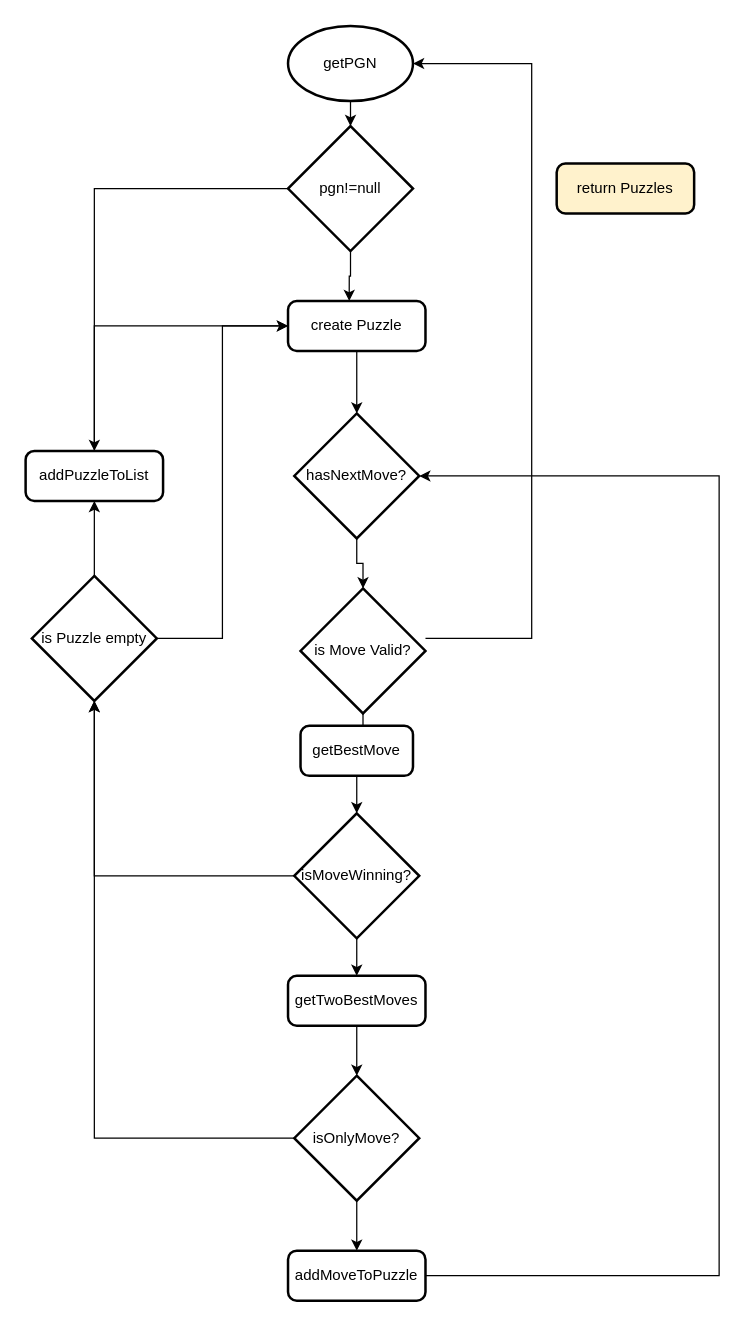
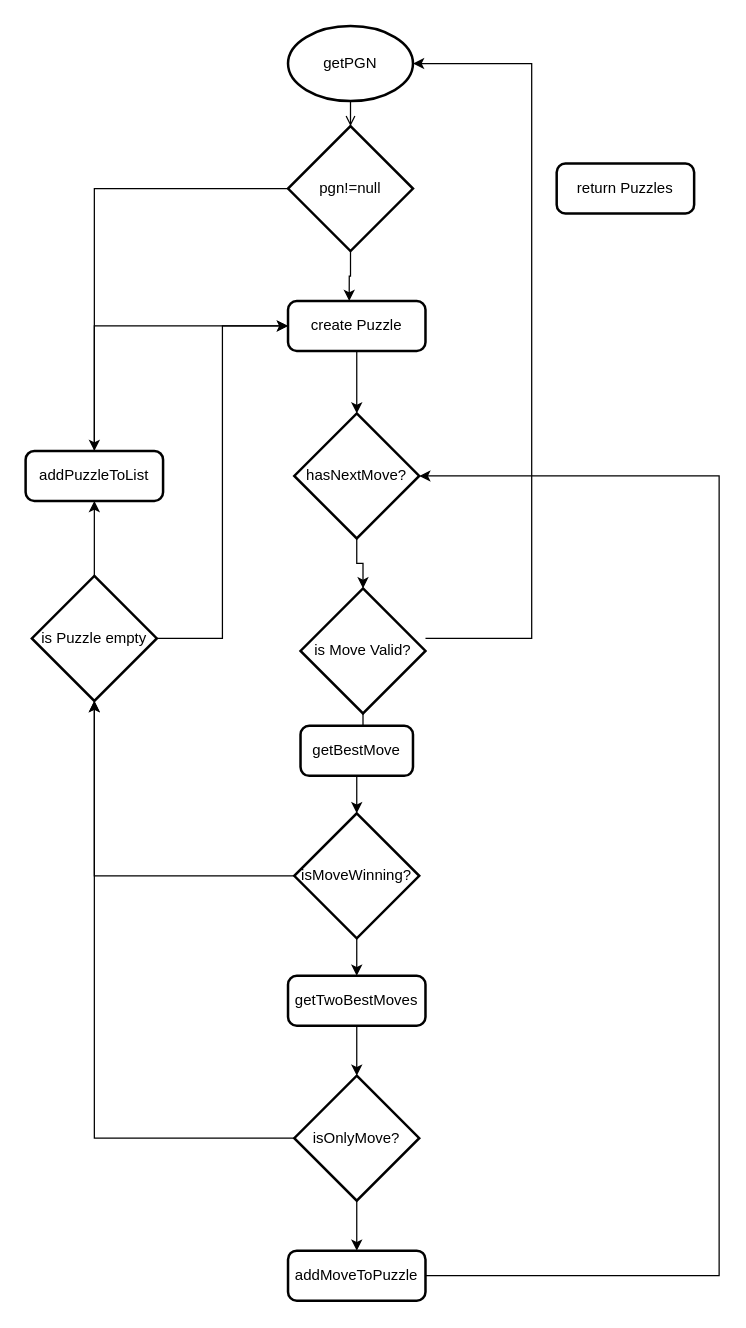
(351, 116) -> (351, 118)
(626, 188) -> (626, 188)
